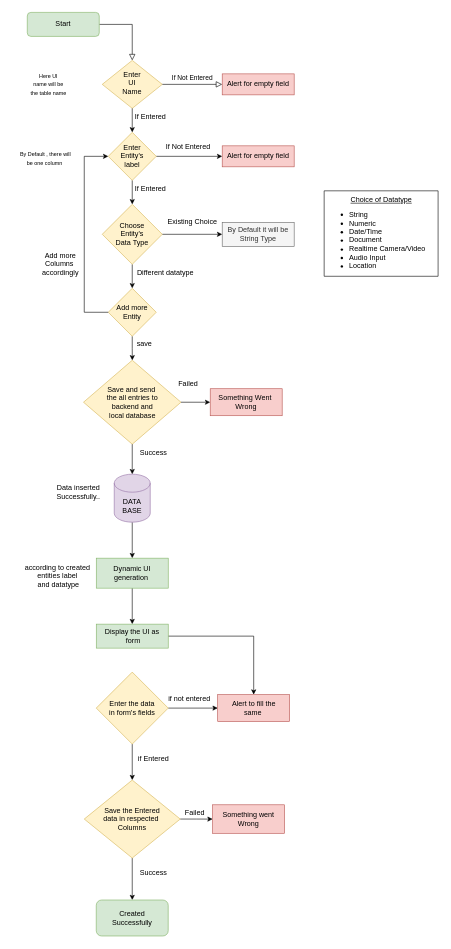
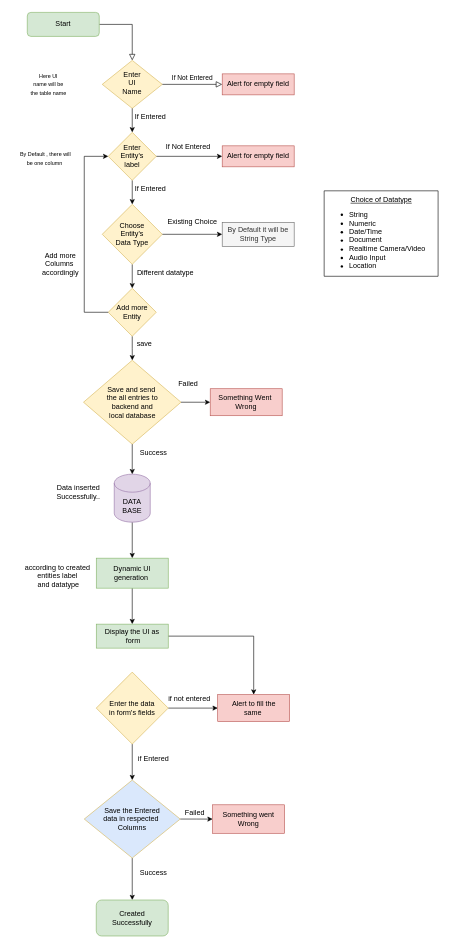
(132, 819) -> (132, 819)
